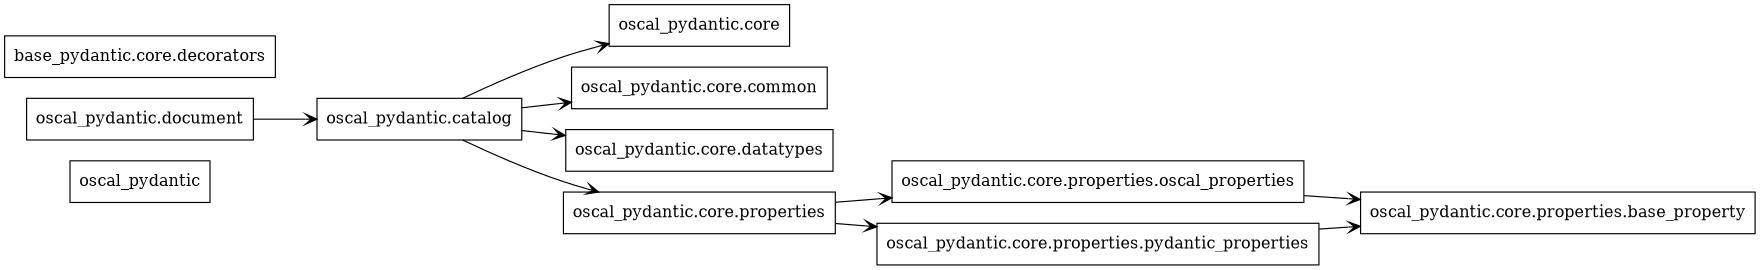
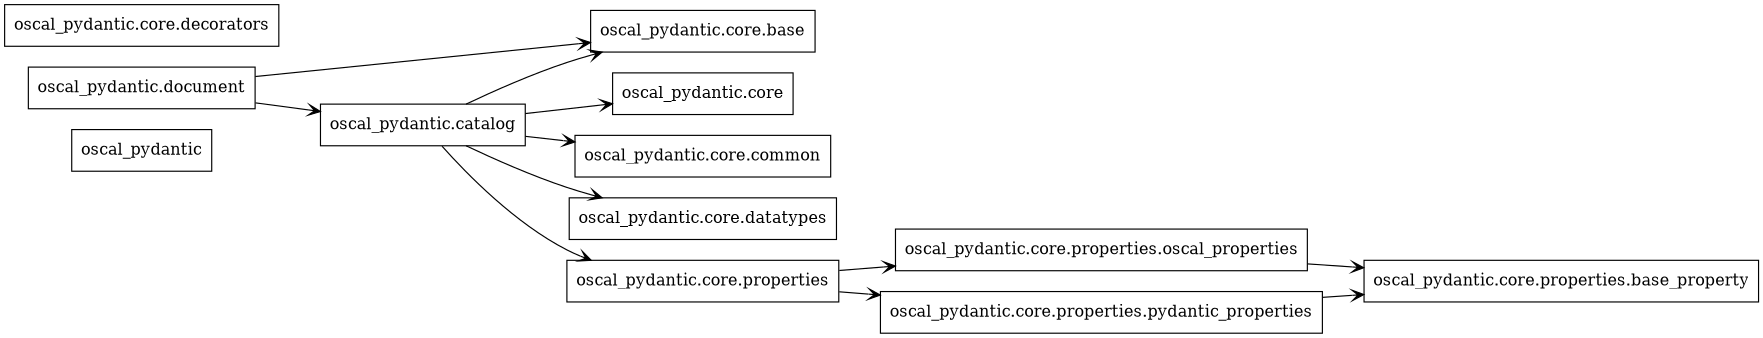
none -> (703, 31)
(140, 57) -> (142, 25)
